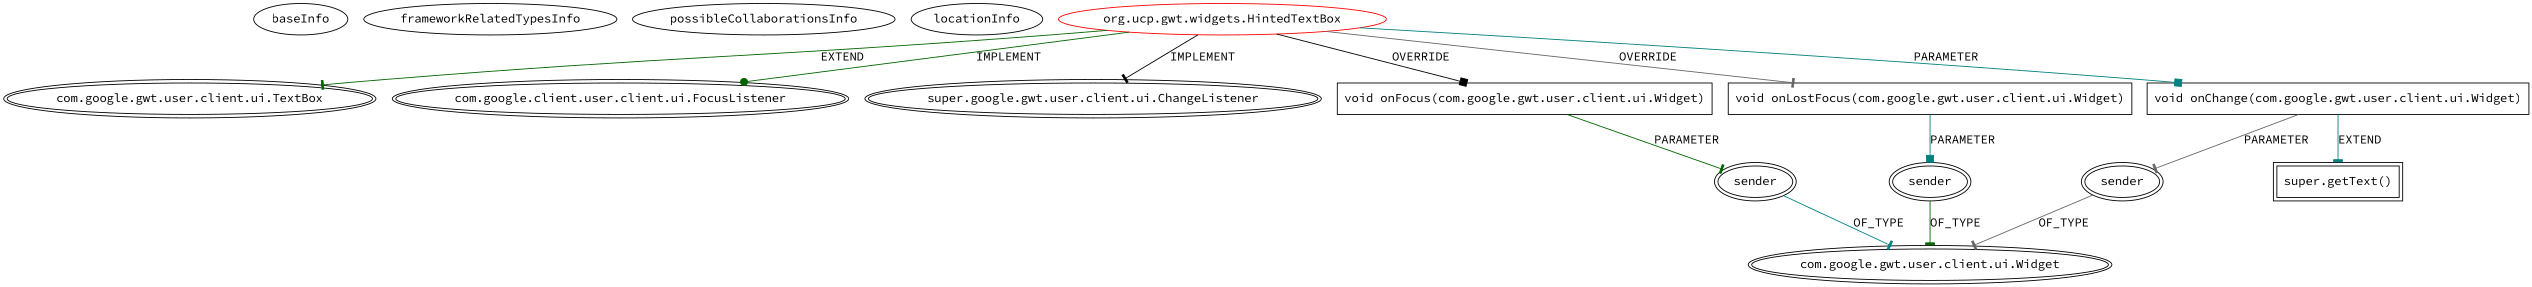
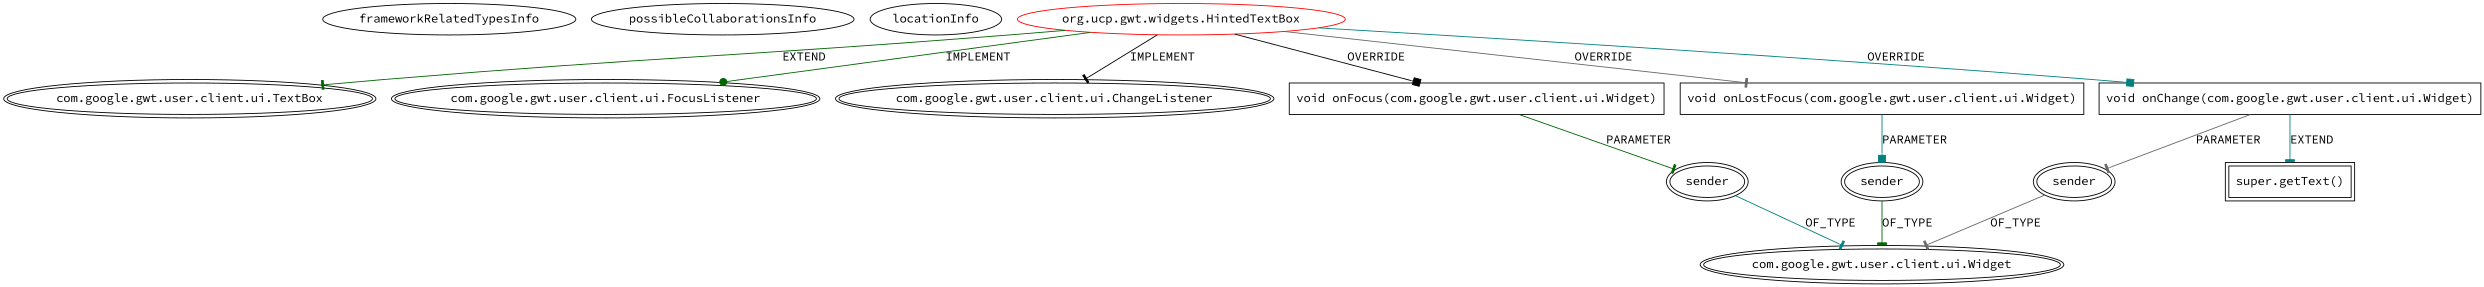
(301, 19) -> none
(1946, 57) -> (1896, 57)
(621, 99) -> (606, 99)
(1093, 99) -> (1055, 99)
